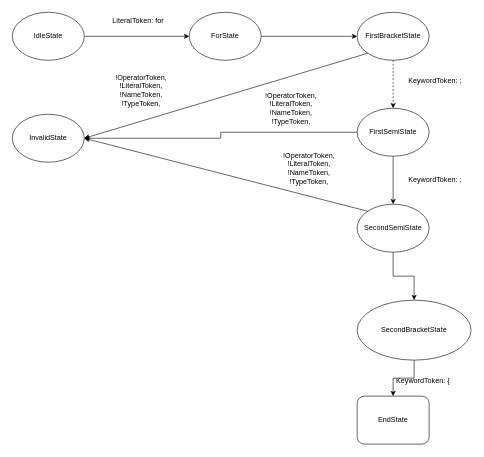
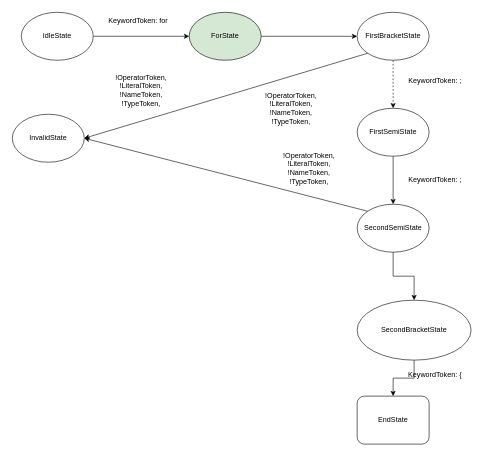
(138, 21) -> (138, 21)
(48, 36) -> (57, 36)
(225, 36) -> (225, 36)
(221, 132) -> none
(423, 381) -> (435, 375)
